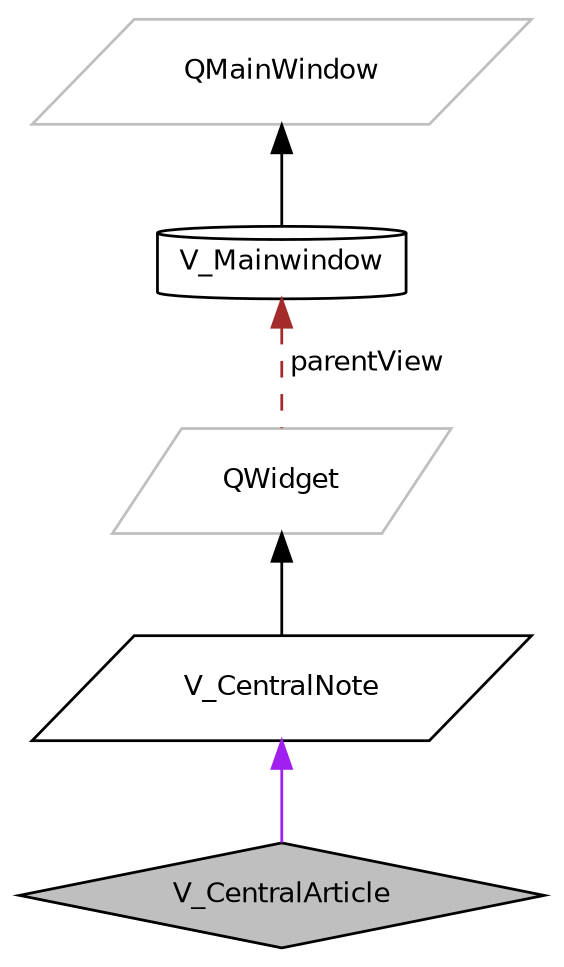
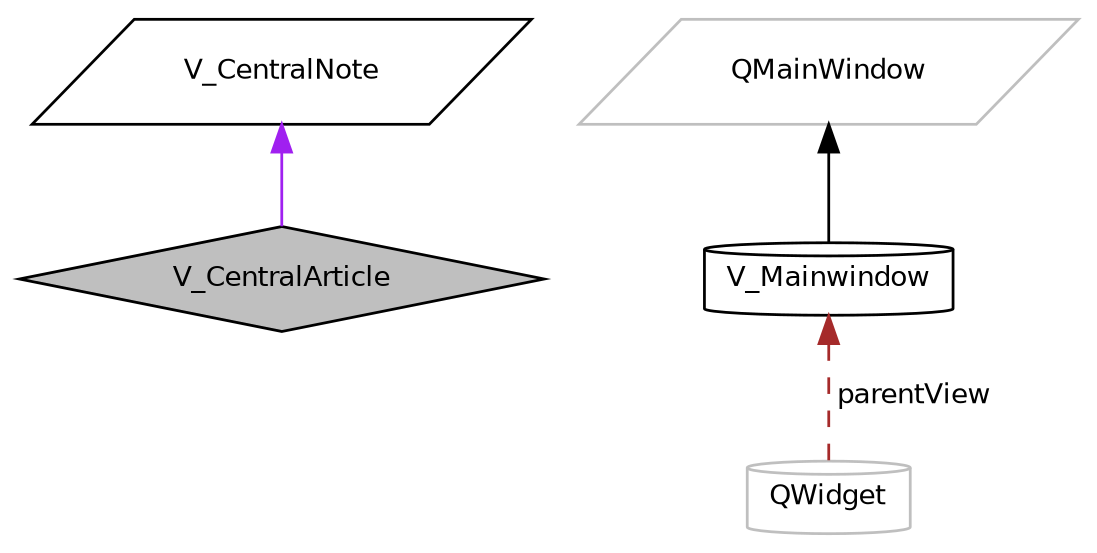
(282, 481) -> (829, 497)
(282, 598) -> none
